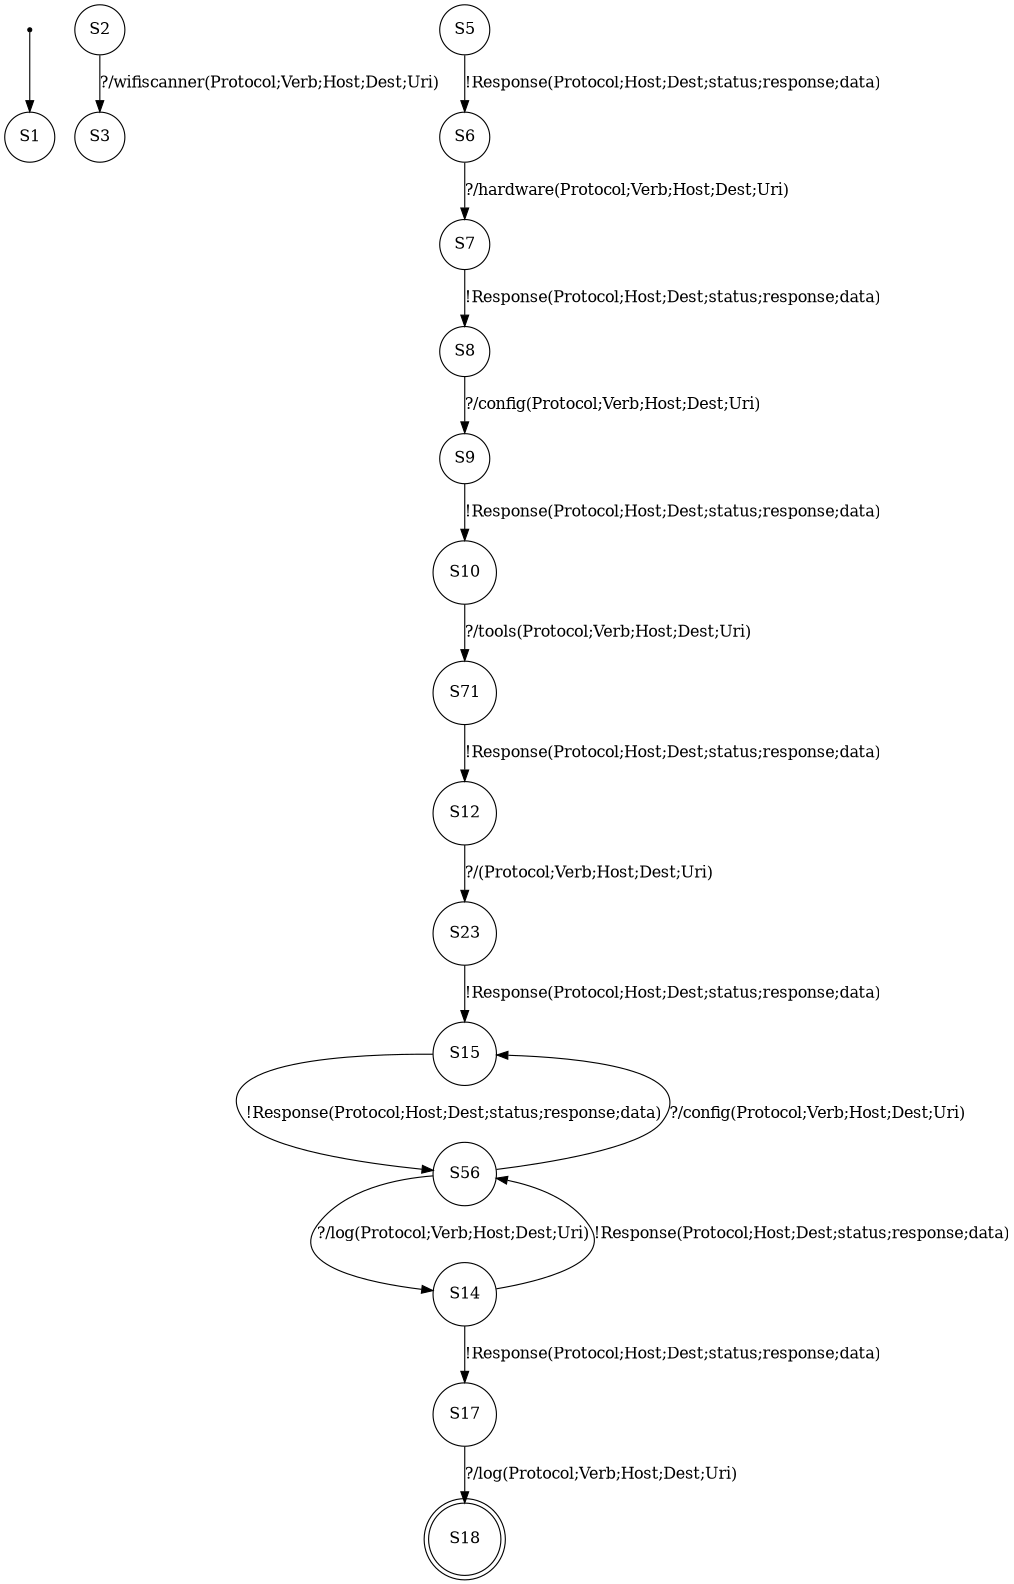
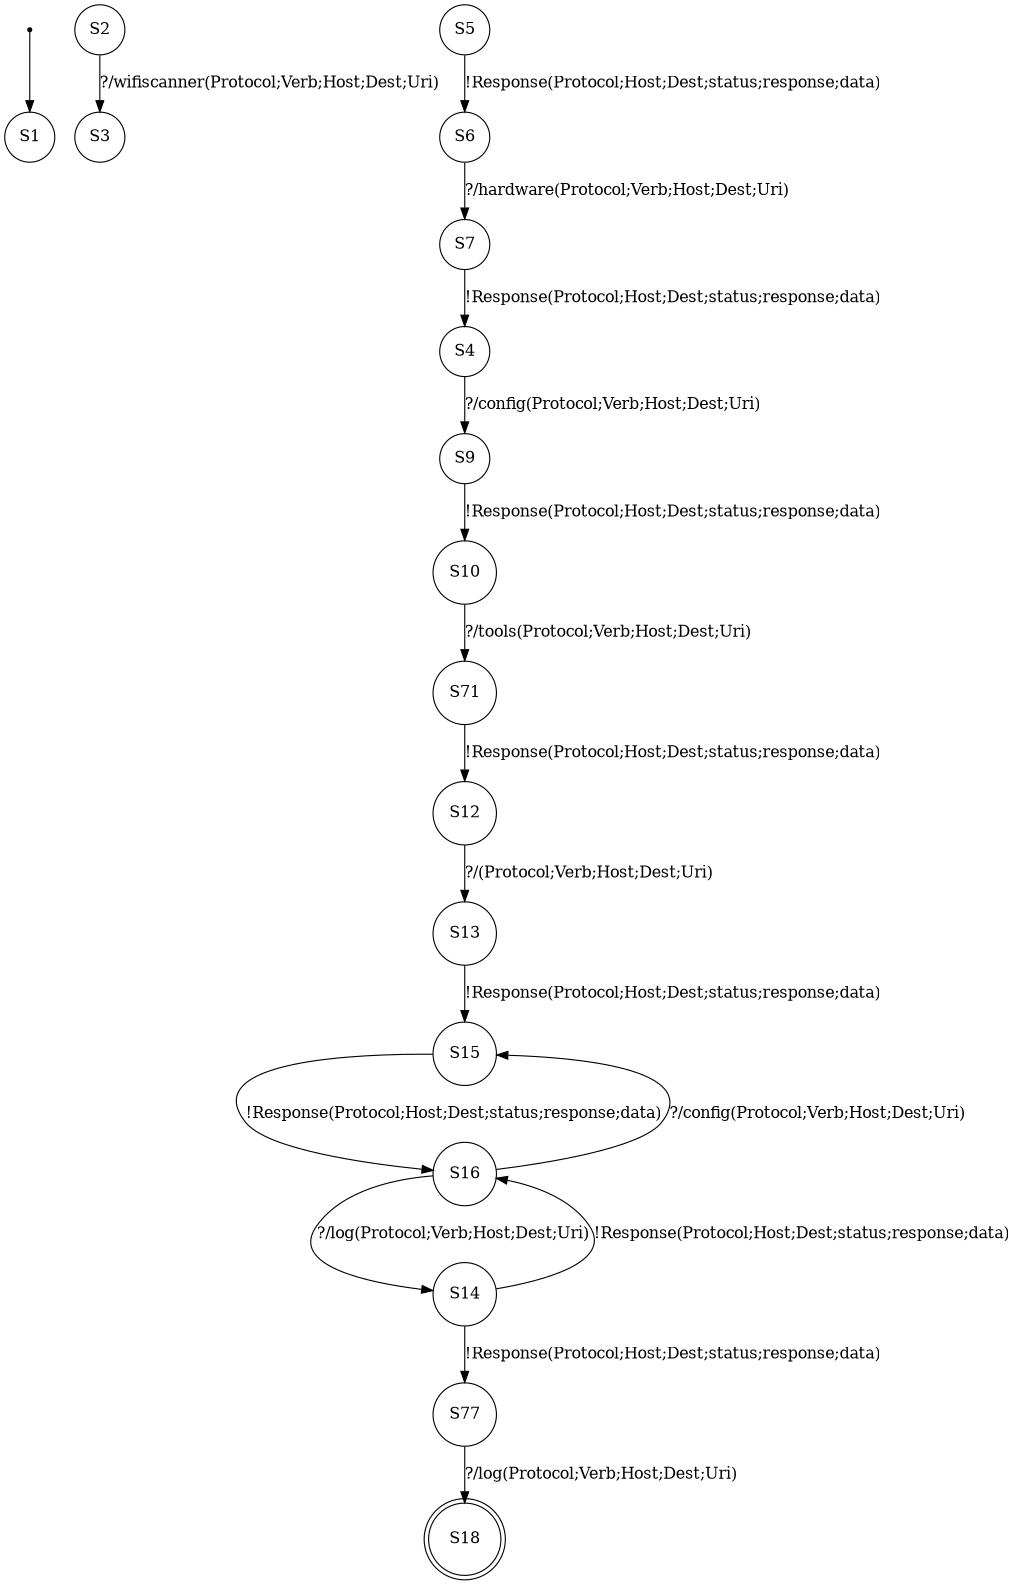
(465, 352) -> (465, 352)
(465, 934) -> (465, 934)
(465, 1174) -> (465, 1174)
(465, 1415) -> (465, 1415)
